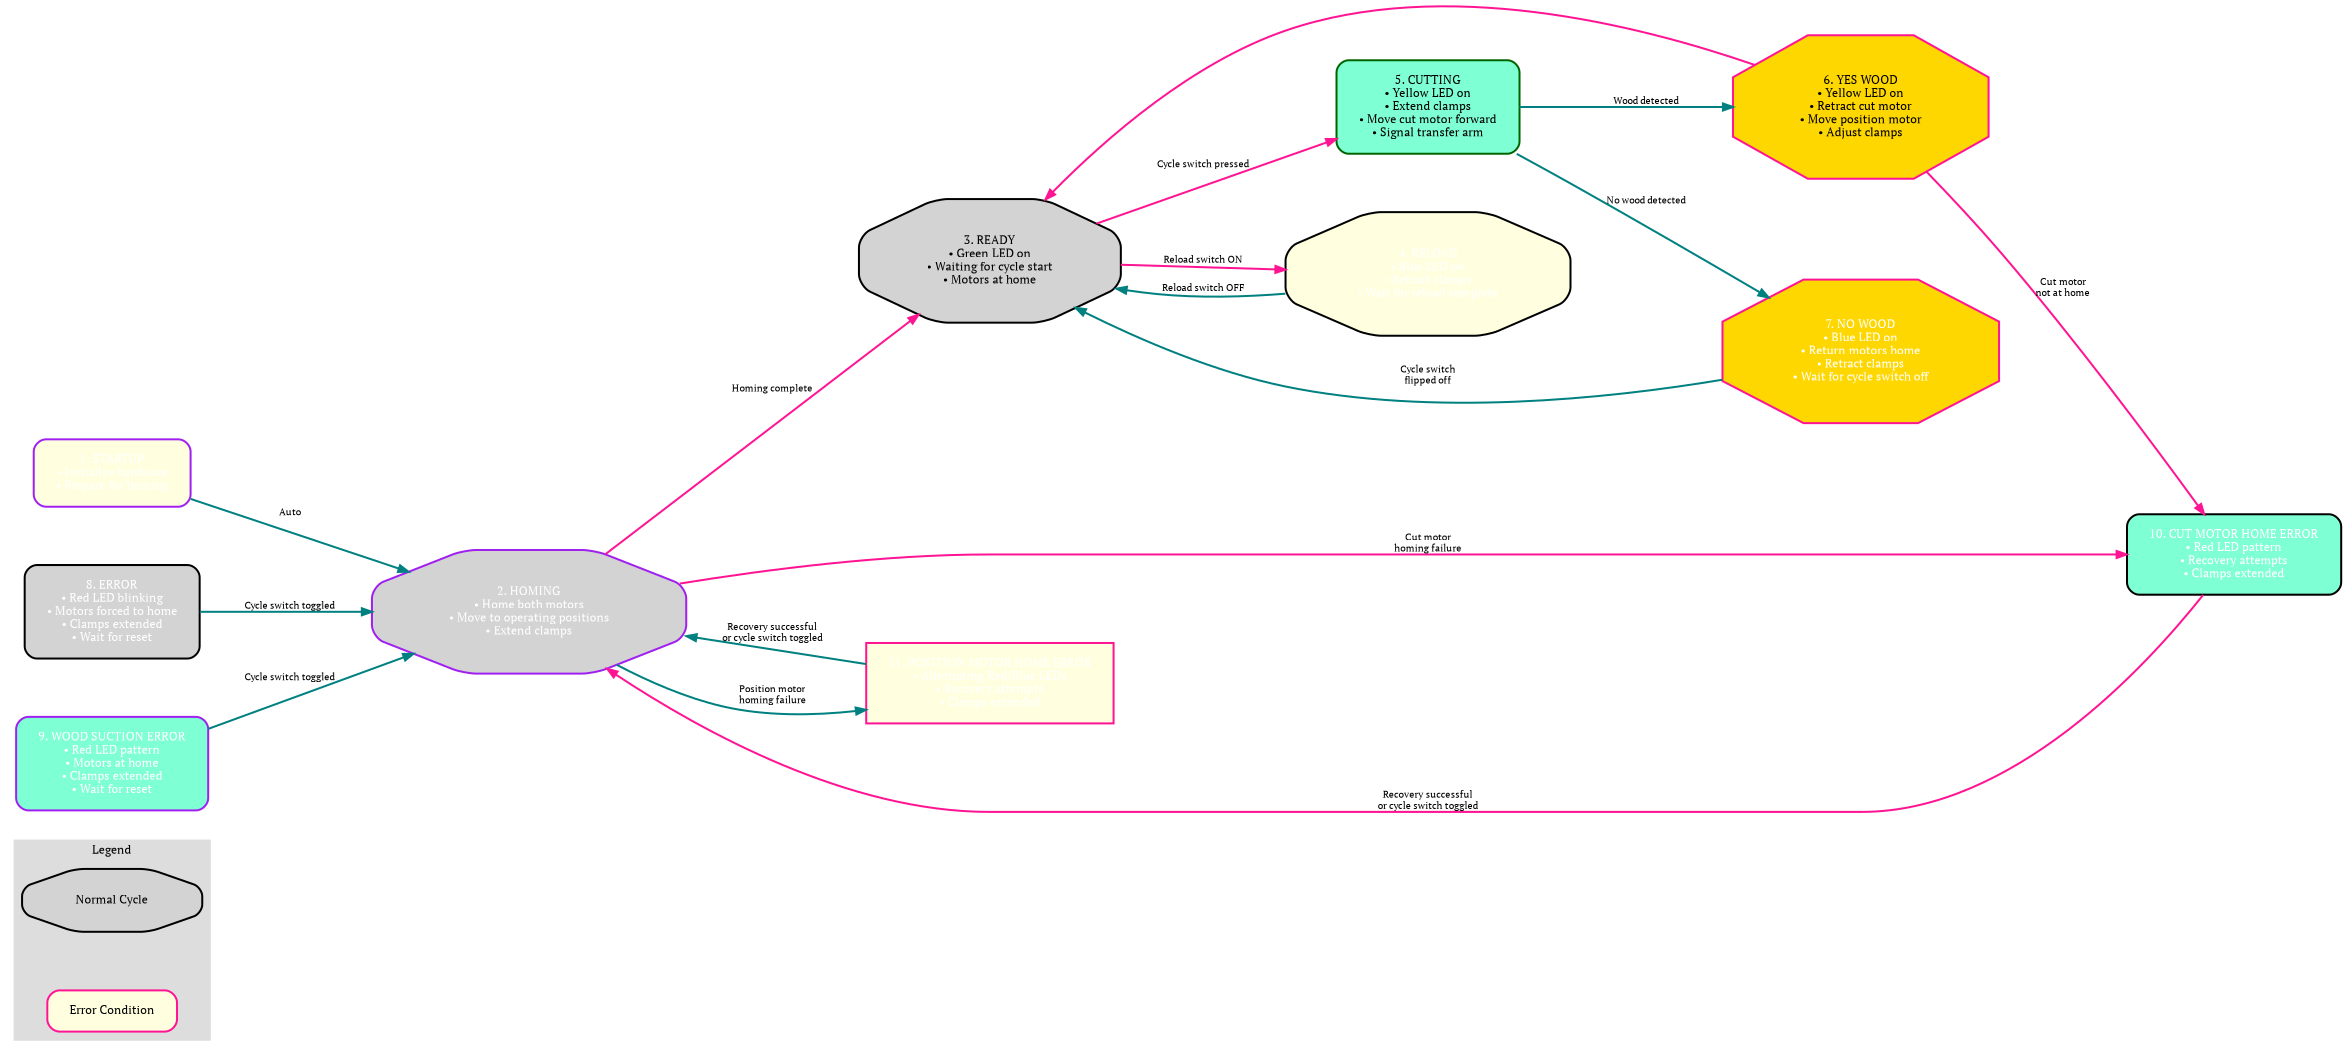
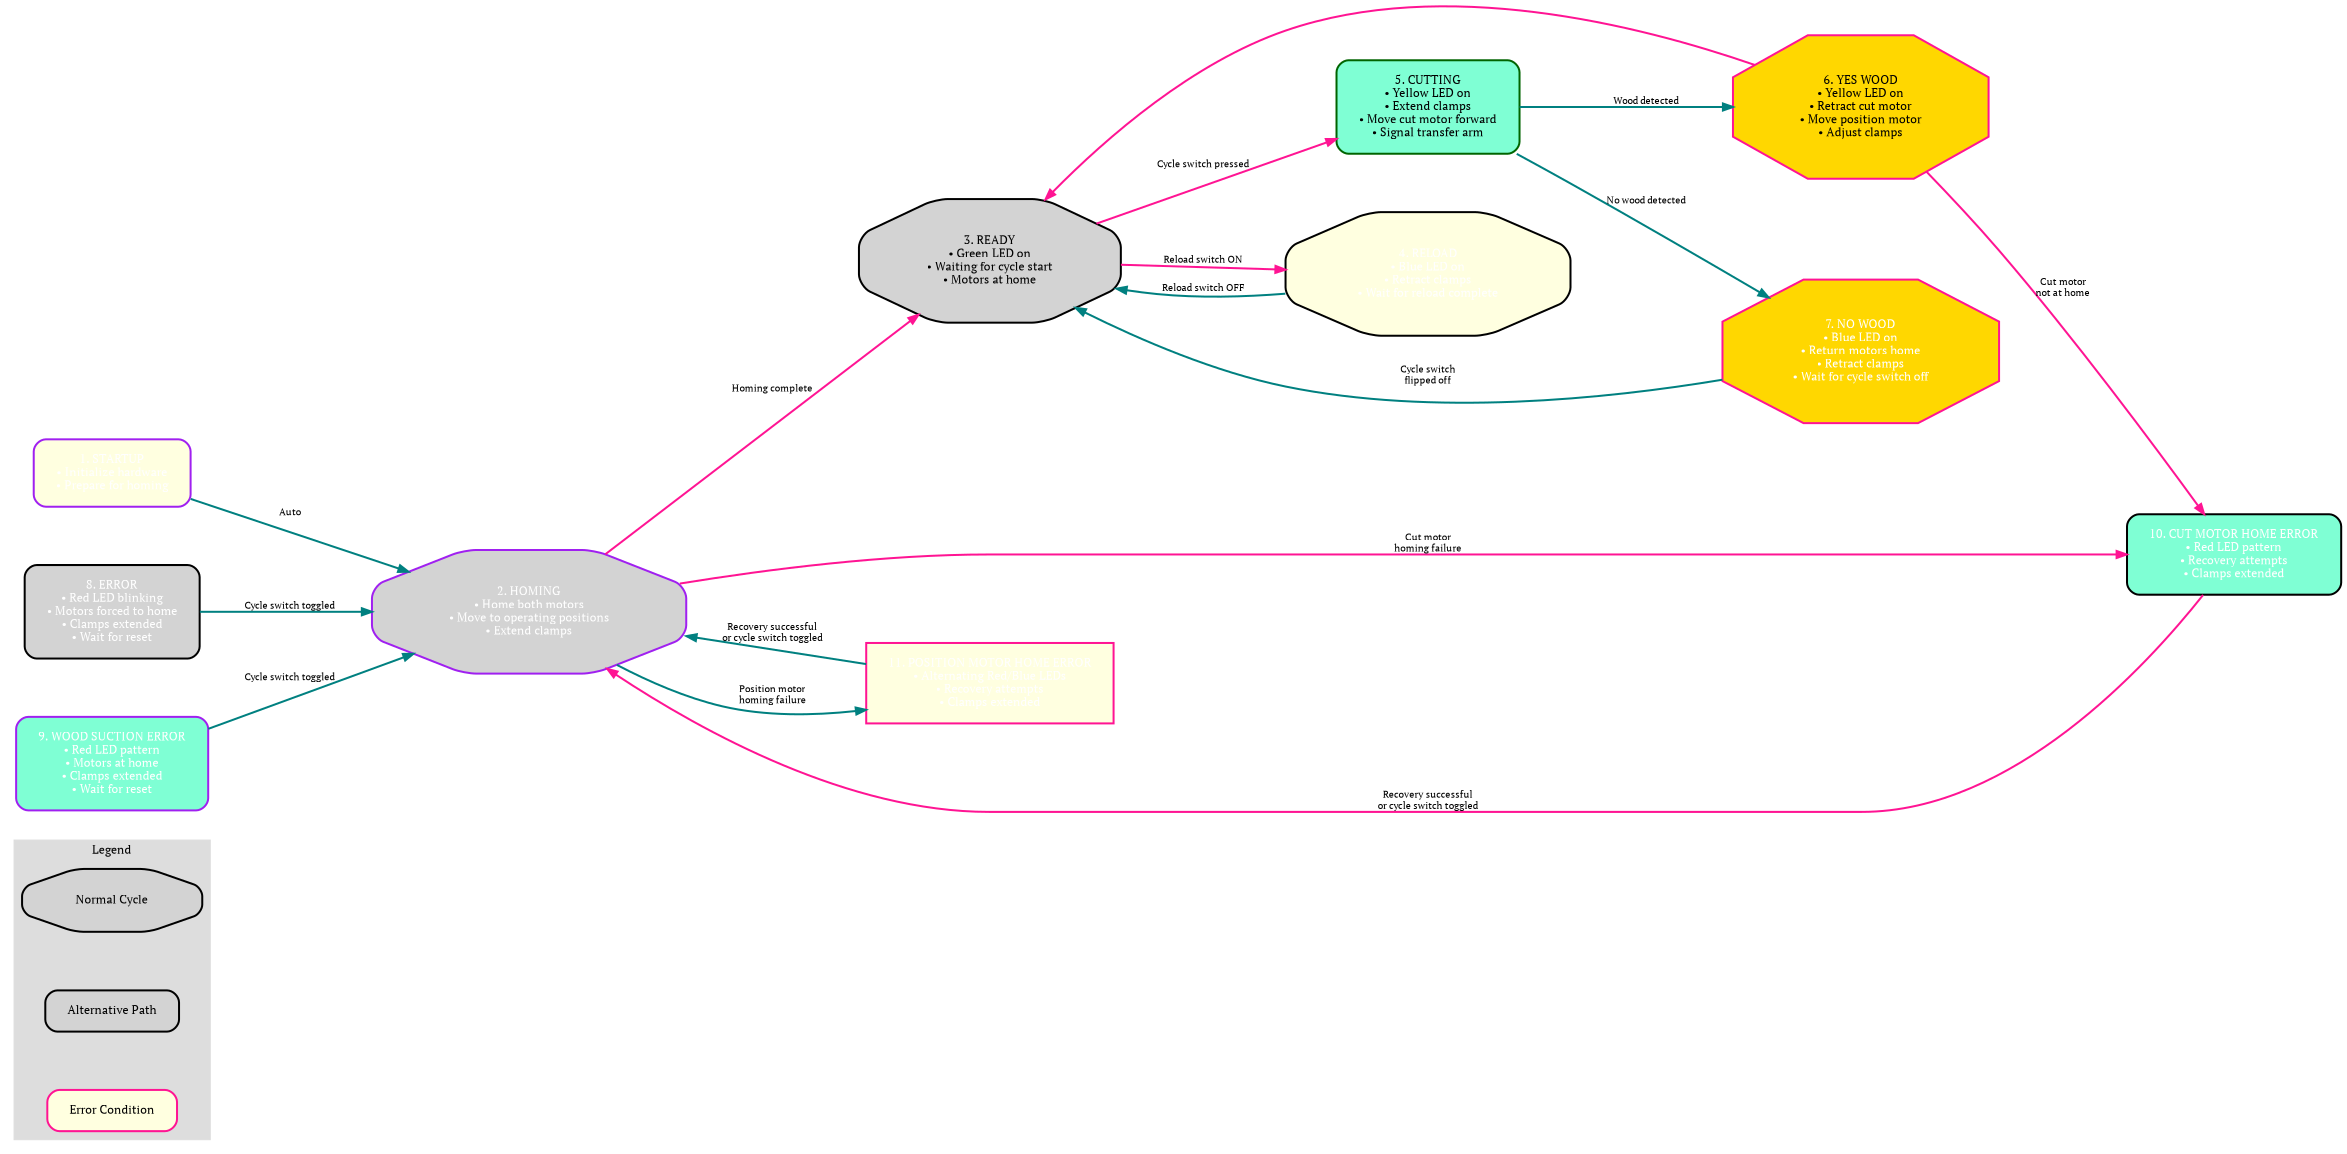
none -> (112, 1011)
